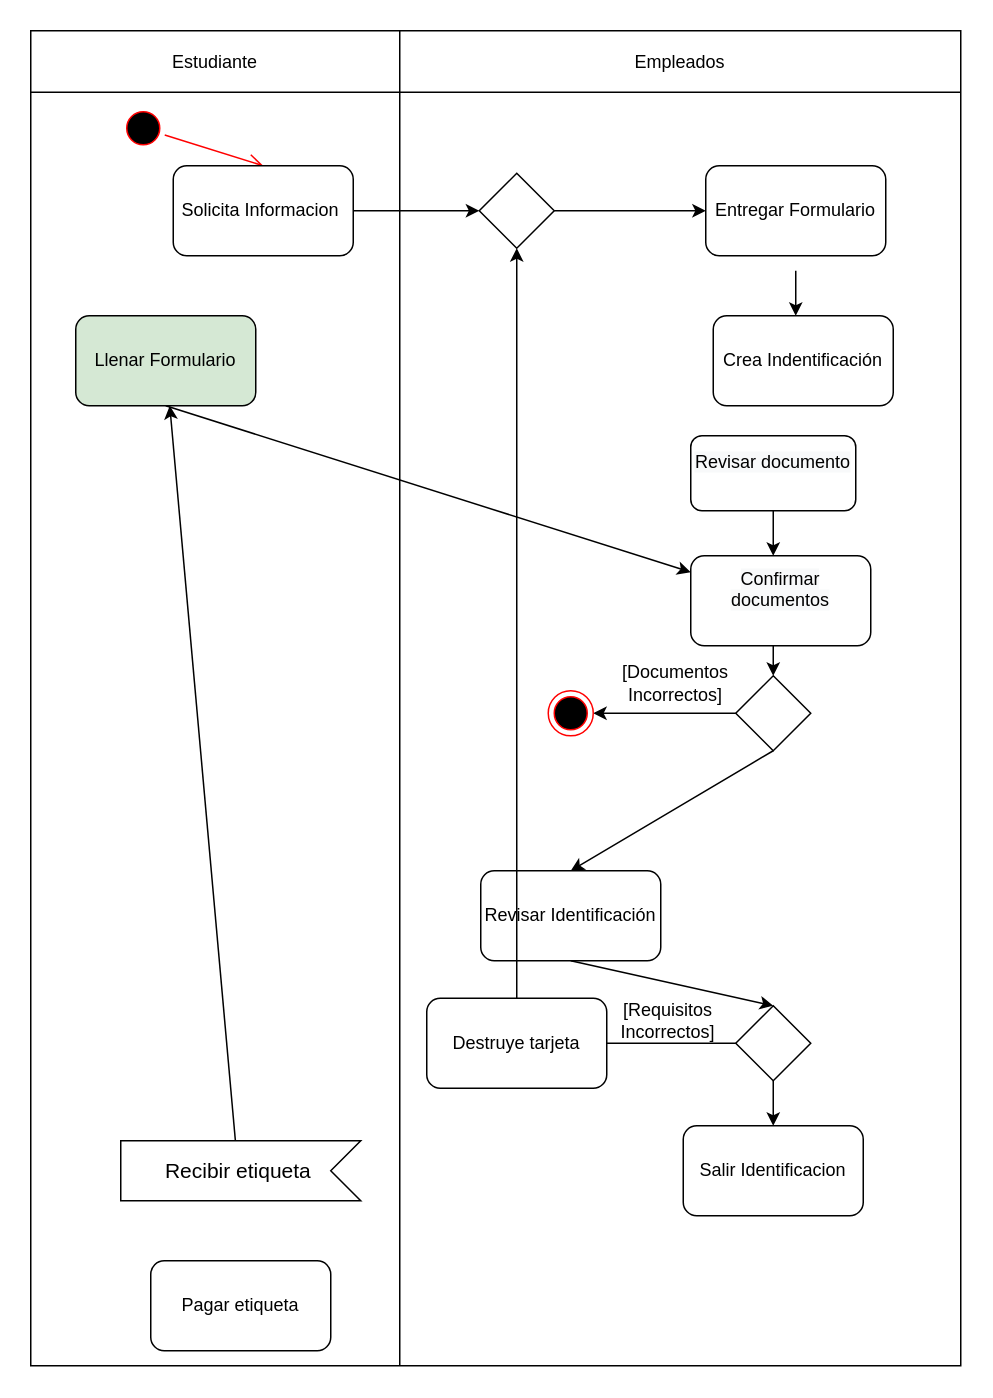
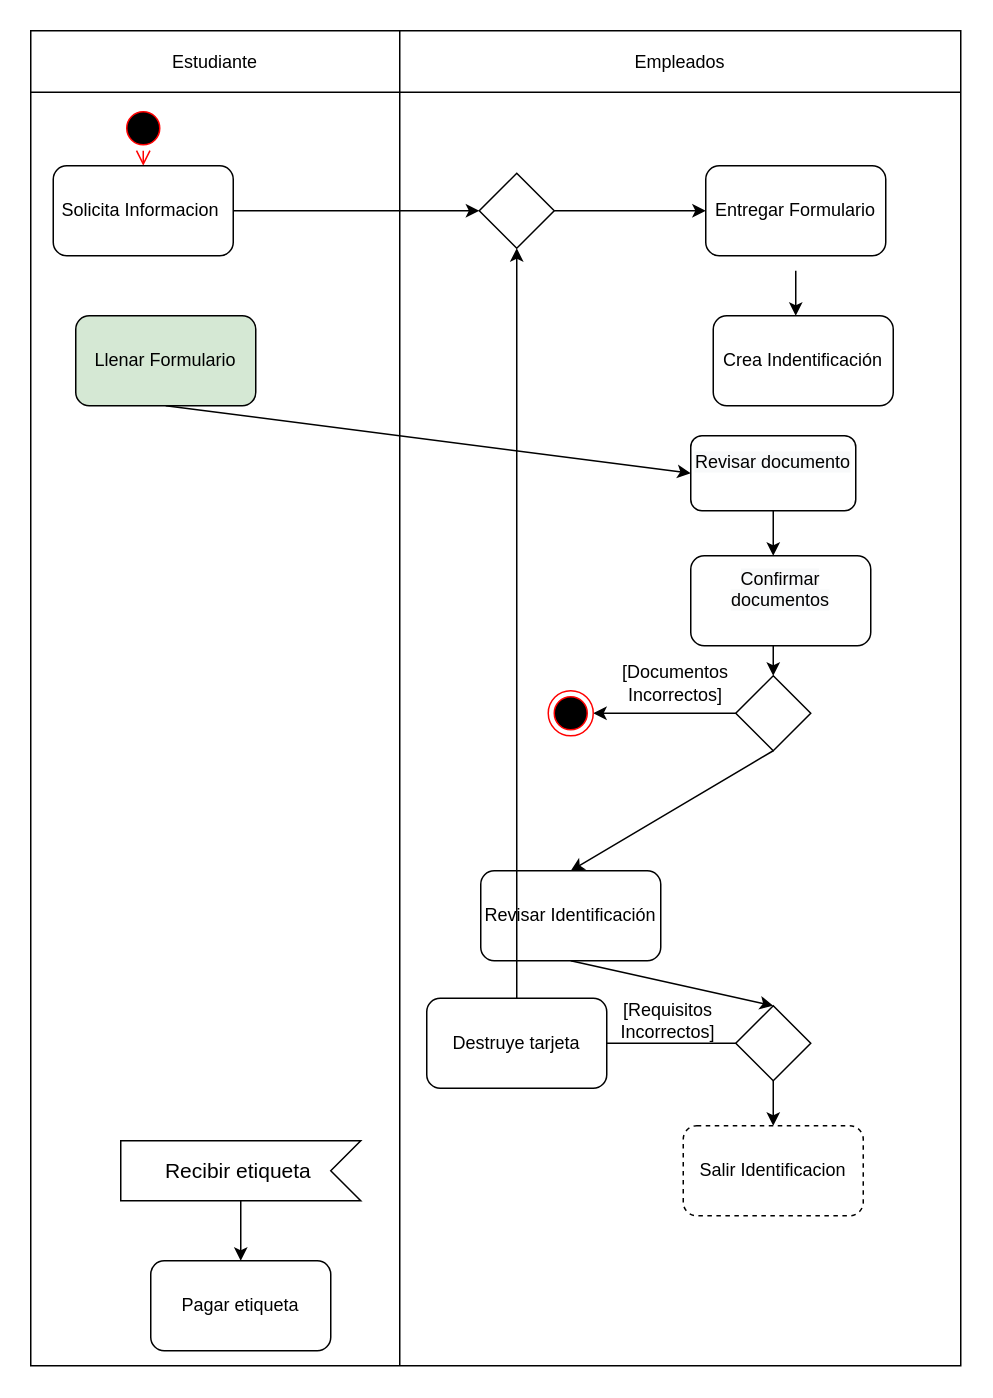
(263, 211) -> (143, 211)
(424, 488) -> (424, 439)
(203, 778) -> (241, 1226)
(773, 1171) -> (773, 1171)
